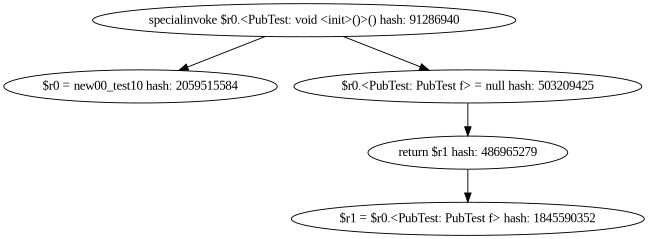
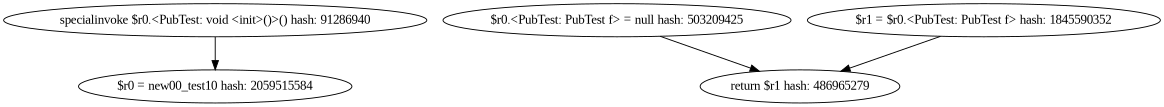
(382, 52) -> none
(468, 181) -> (895, 52)
